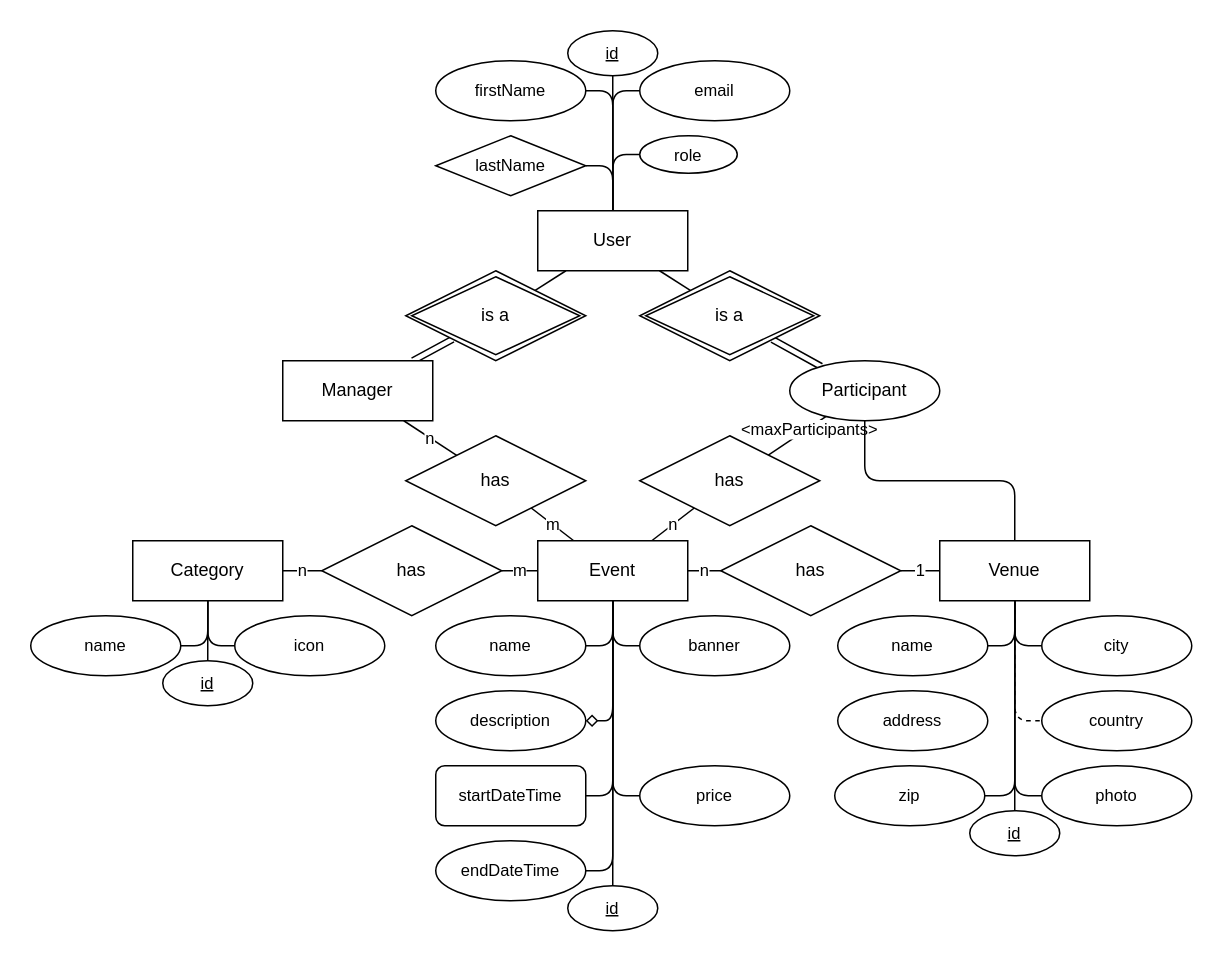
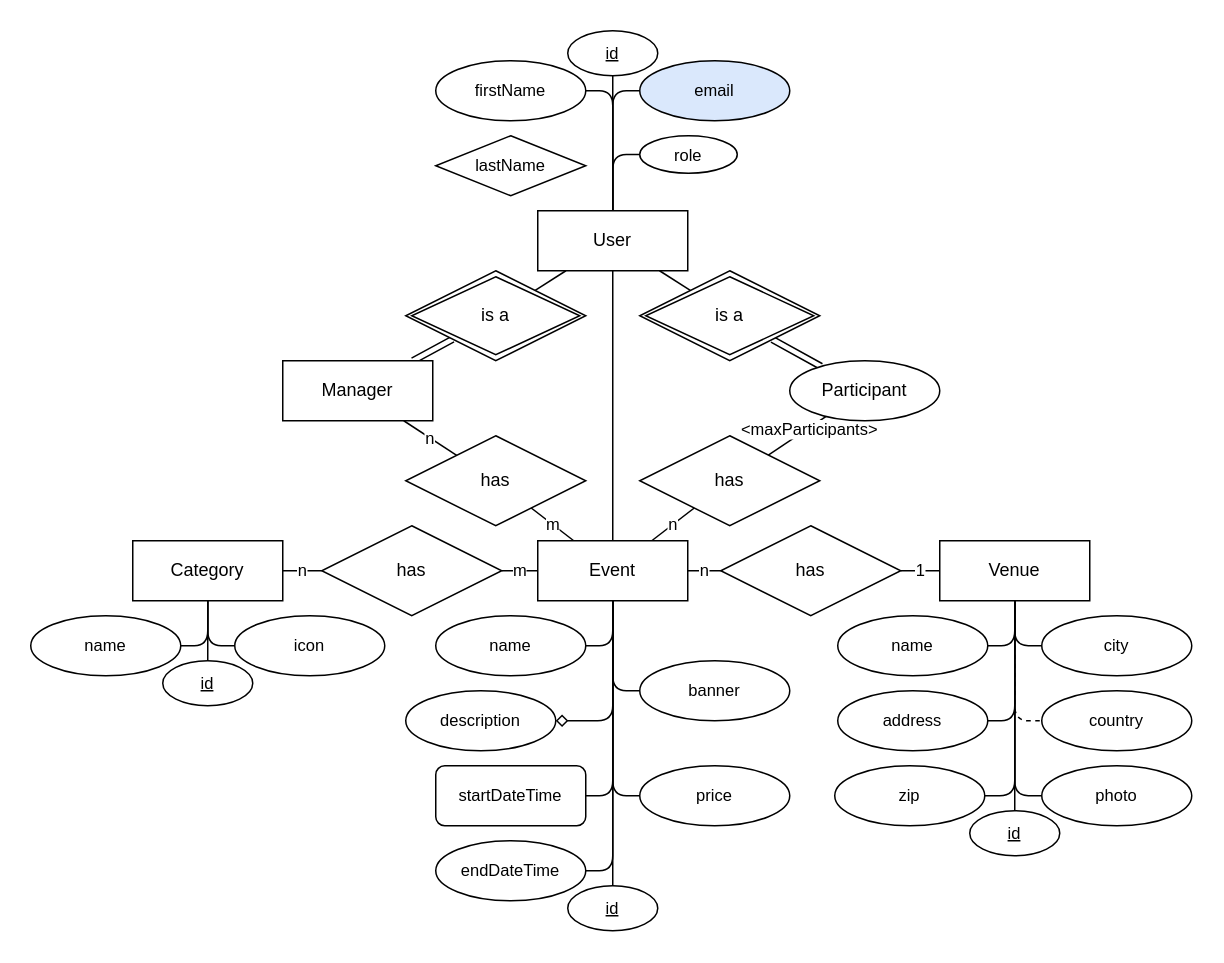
(715, 91) -> (715, 91)
(598, 166) -> (613, 406)
(940, 481) -> (1000, 721)
(715, 646) -> (715, 691)
(511, 721) -> (481, 721)
